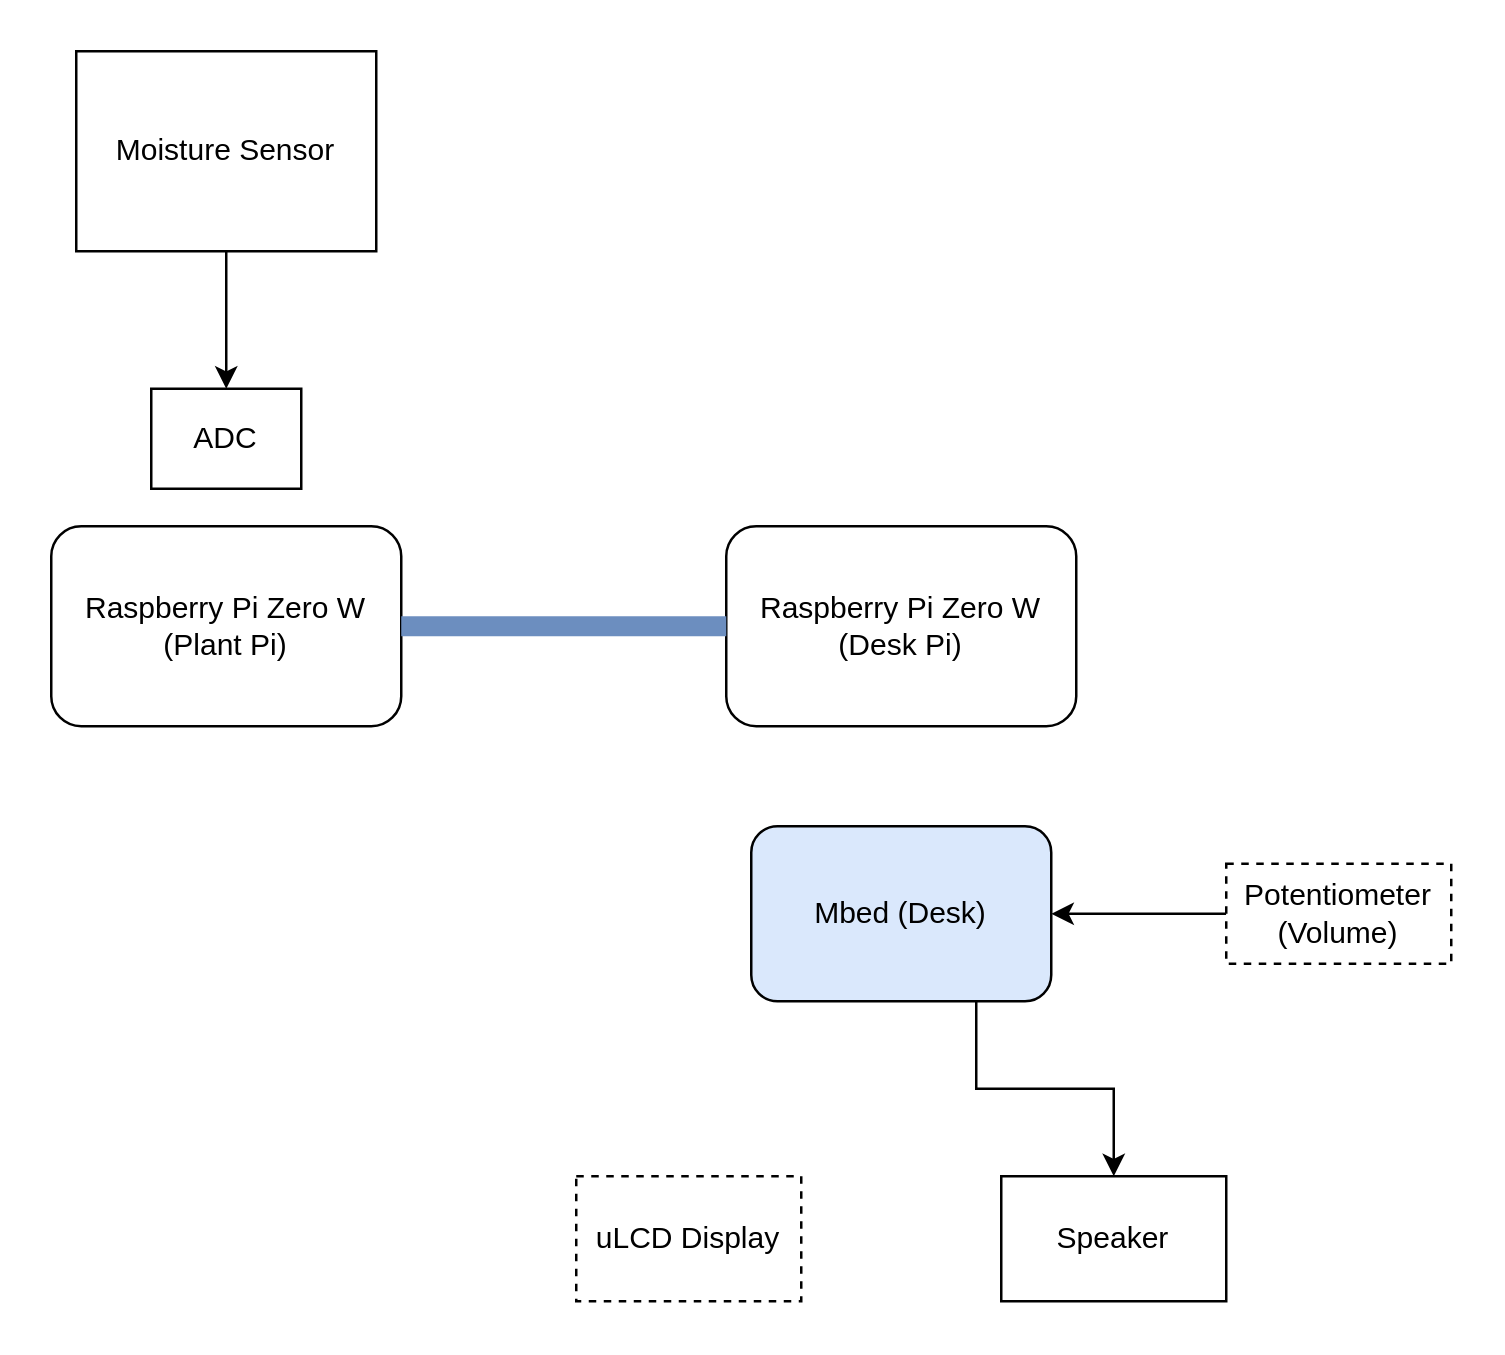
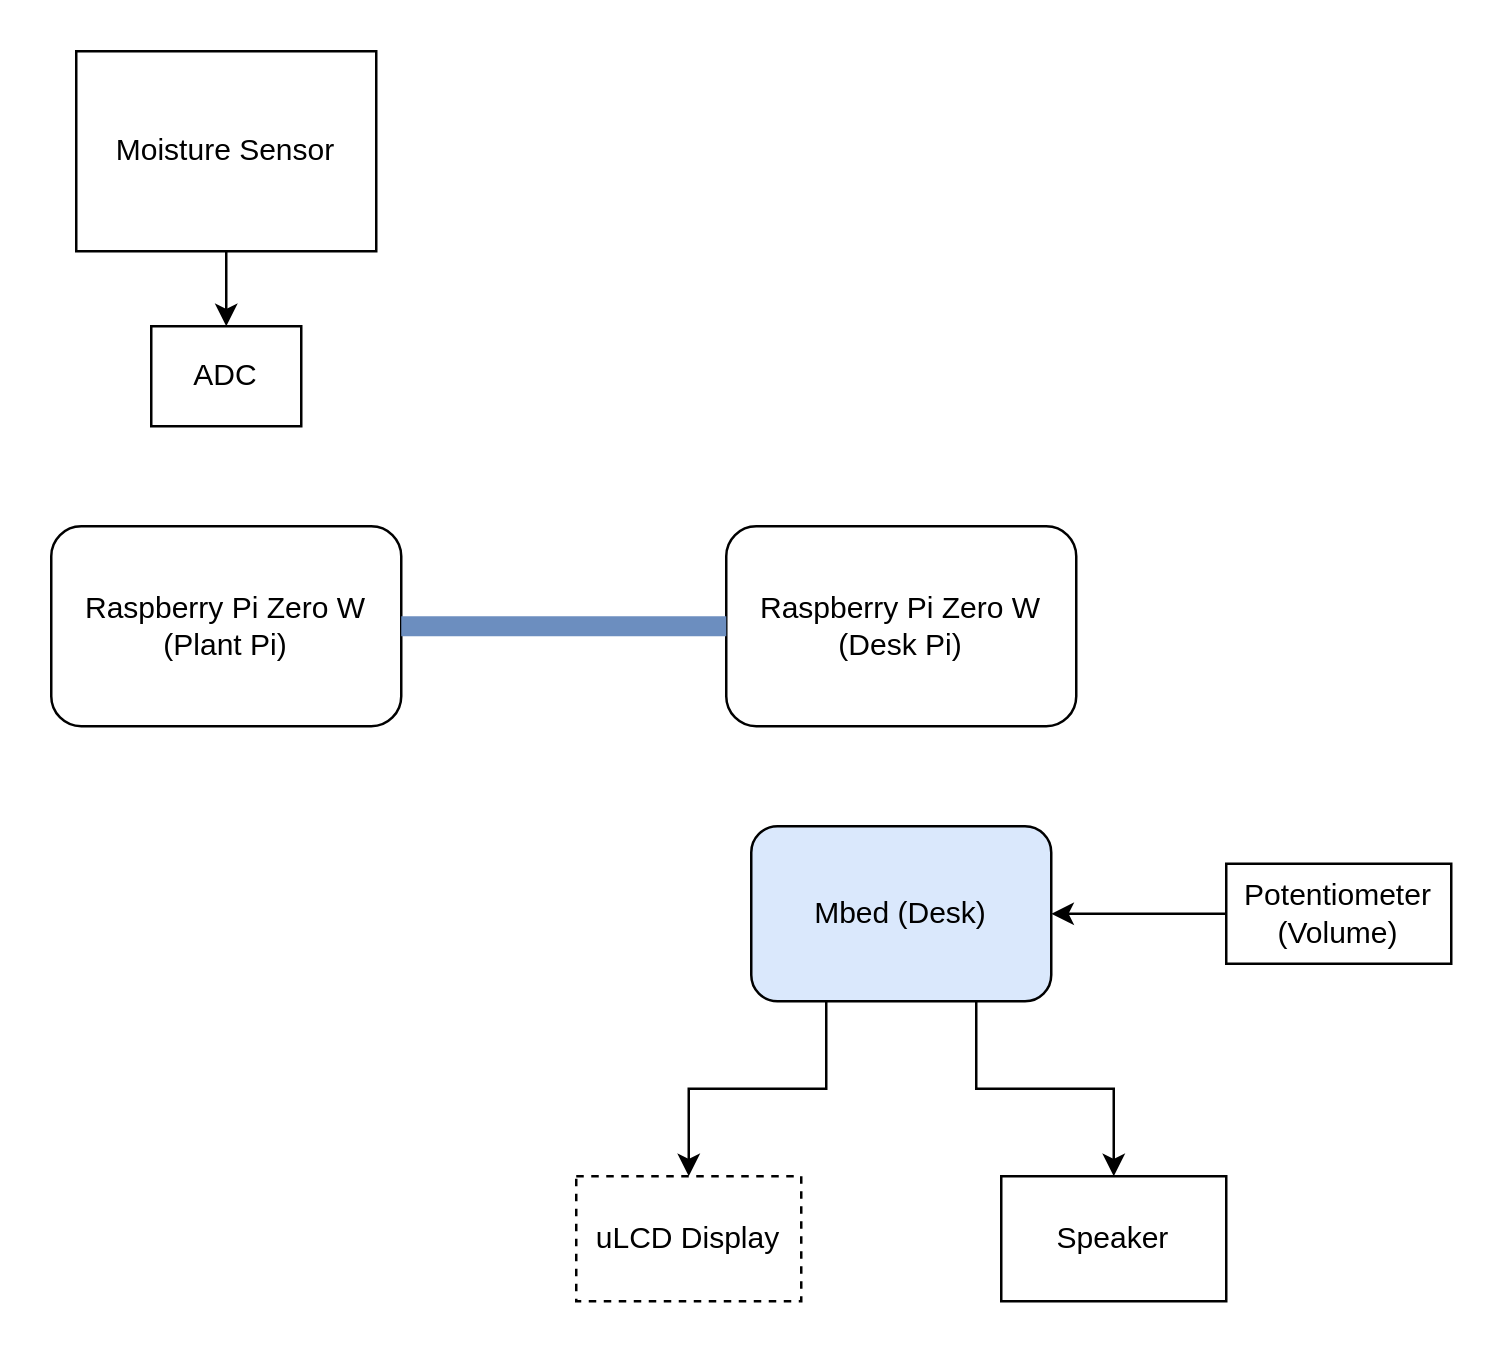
(226, 439) -> (226, 376)
(1339, 914) -> (1339, 914)
none -> (766, 1089)
